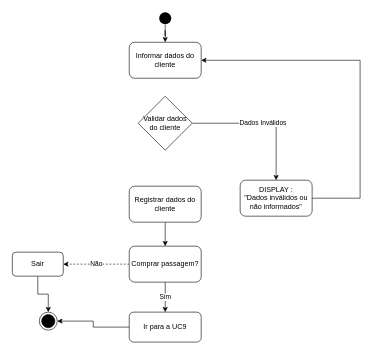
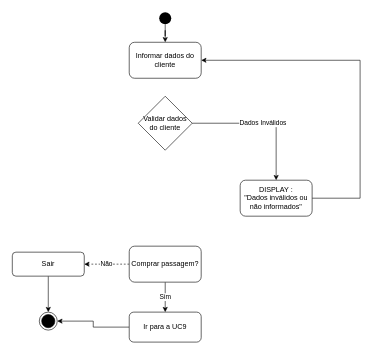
(165, 204) -> none
(165, 240) -> none
(38, 264) -> (48, 264)
